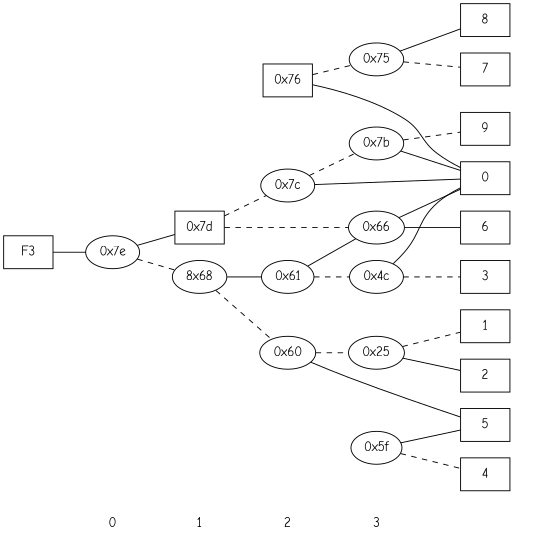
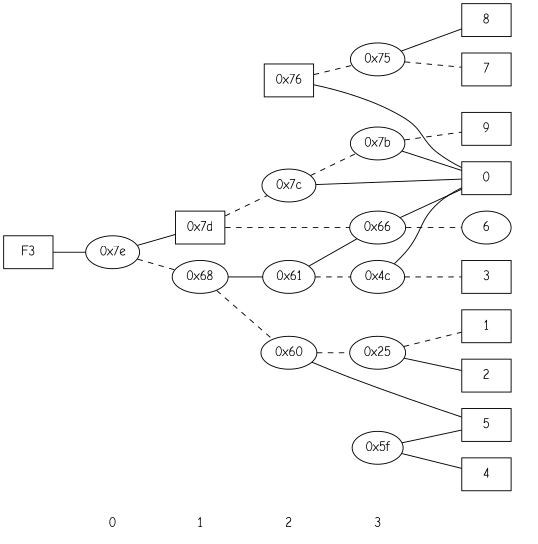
(433, 228) -> (434, 228)
(485, 228) -> (486, 228)
(200, 277) -> (200, 277)
(431, 461) -> (432, 461)
